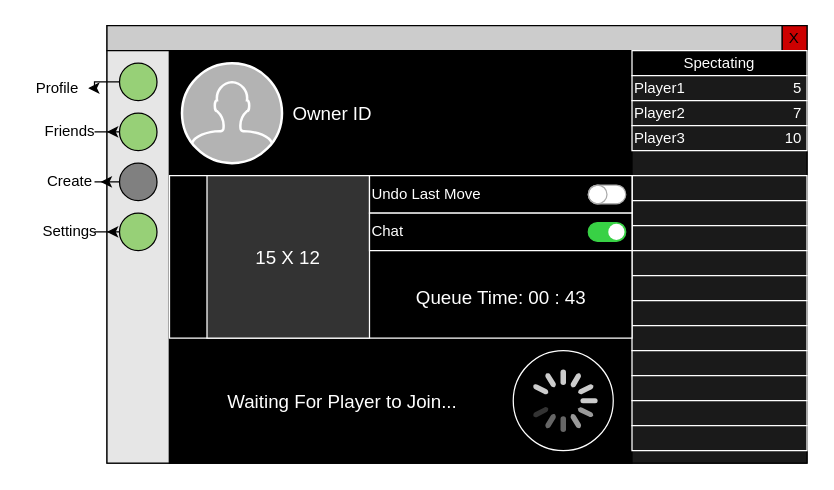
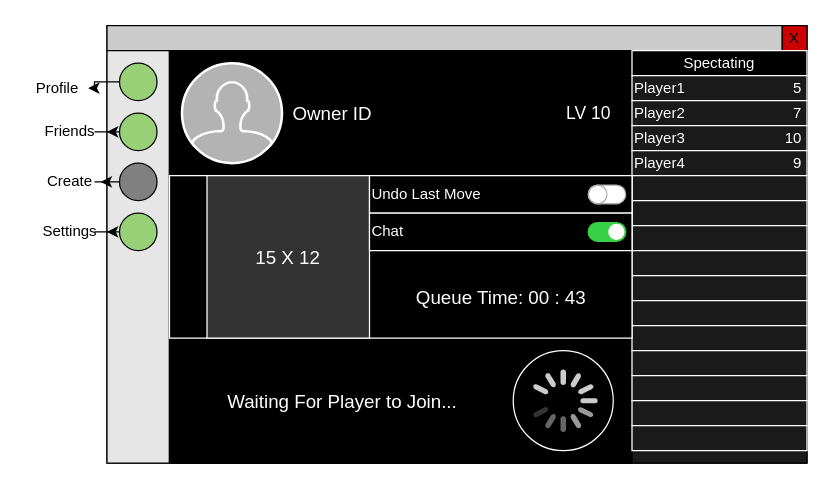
none -> (588, 113)
none -> (719, 163)
